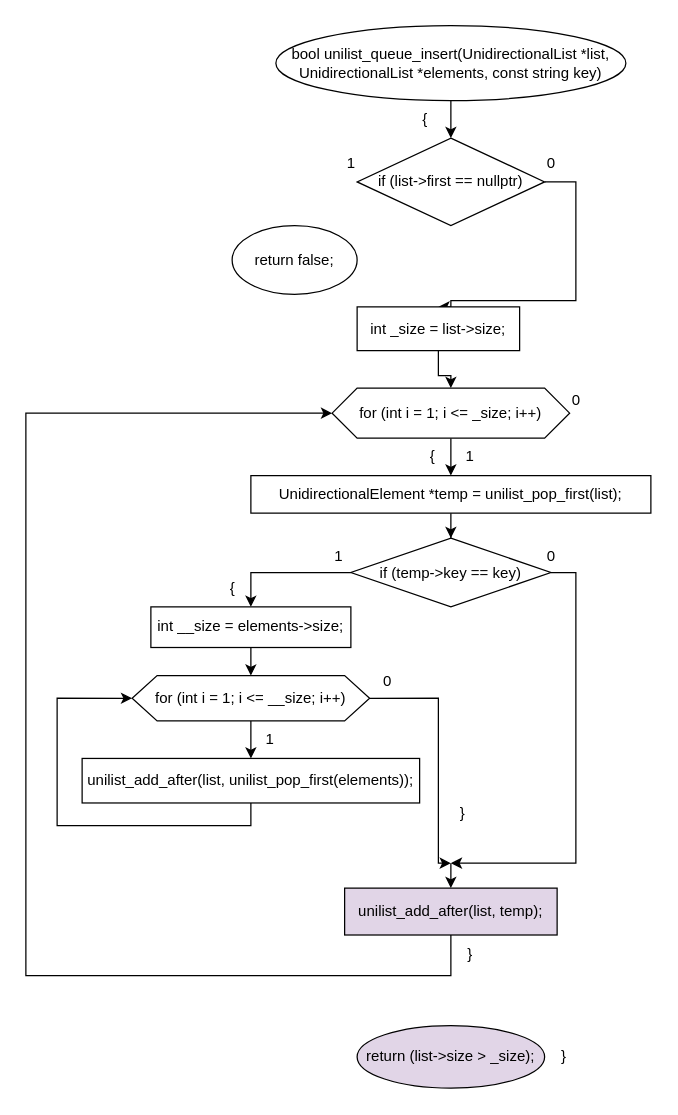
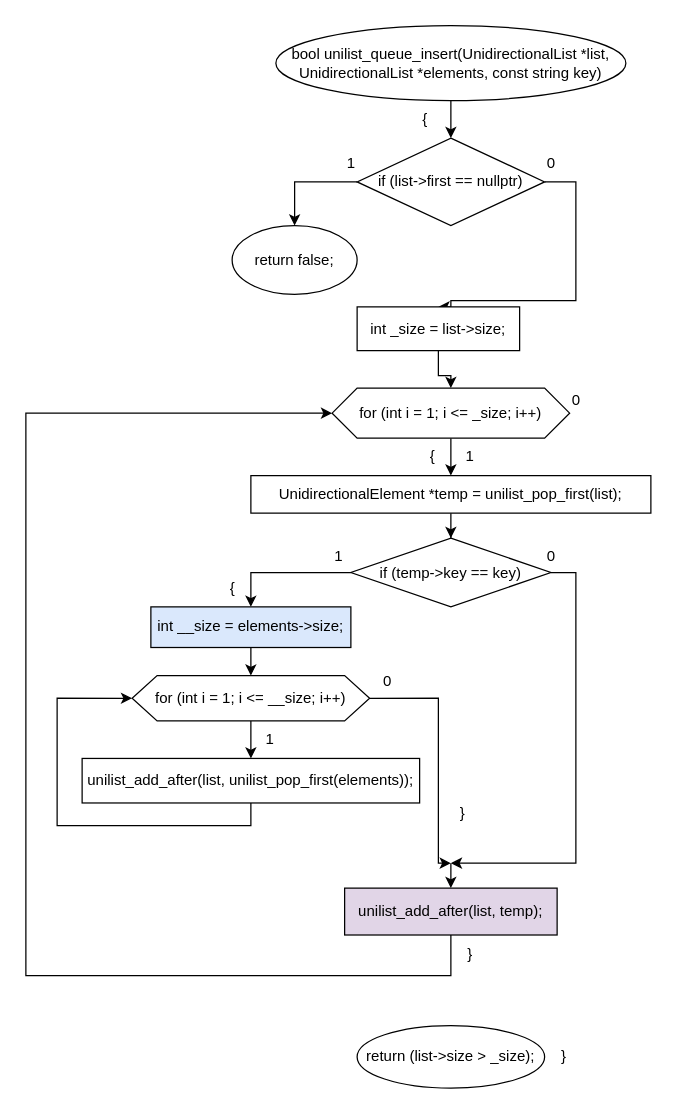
none -> (308, 182)
(251, 627) -> (251, 627)
(451, 1057) -> (451, 1057)
